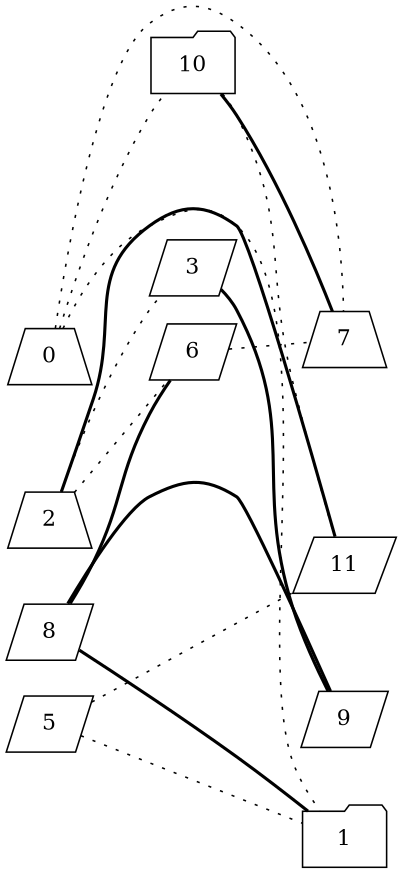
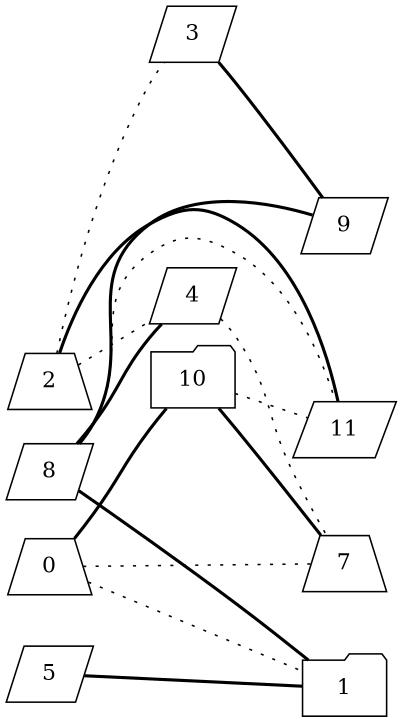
(104, 207) -> (120, 473)
(193, 352) -> (193, 296)
(192, 647) -> (179, 240)
(192, 779) -> (193, 681)
